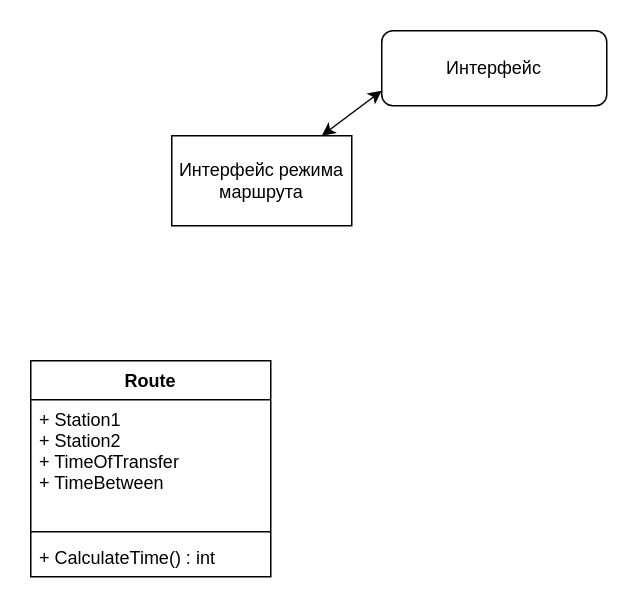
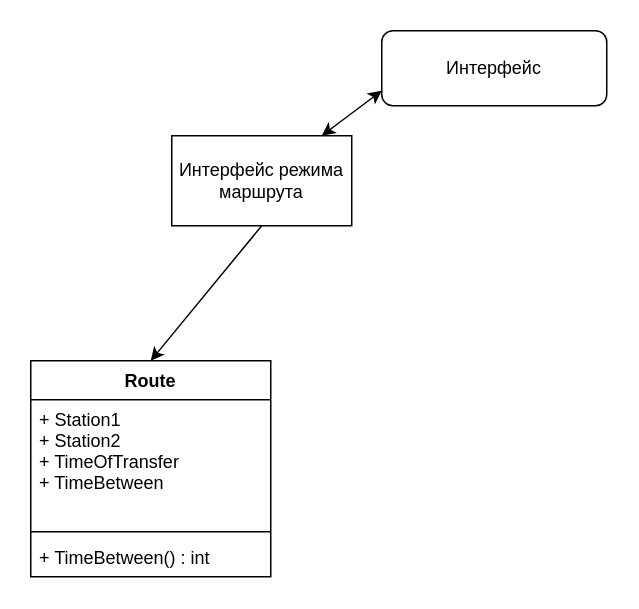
none -> (210, 289)
(136, 558) -> (131, 558)
